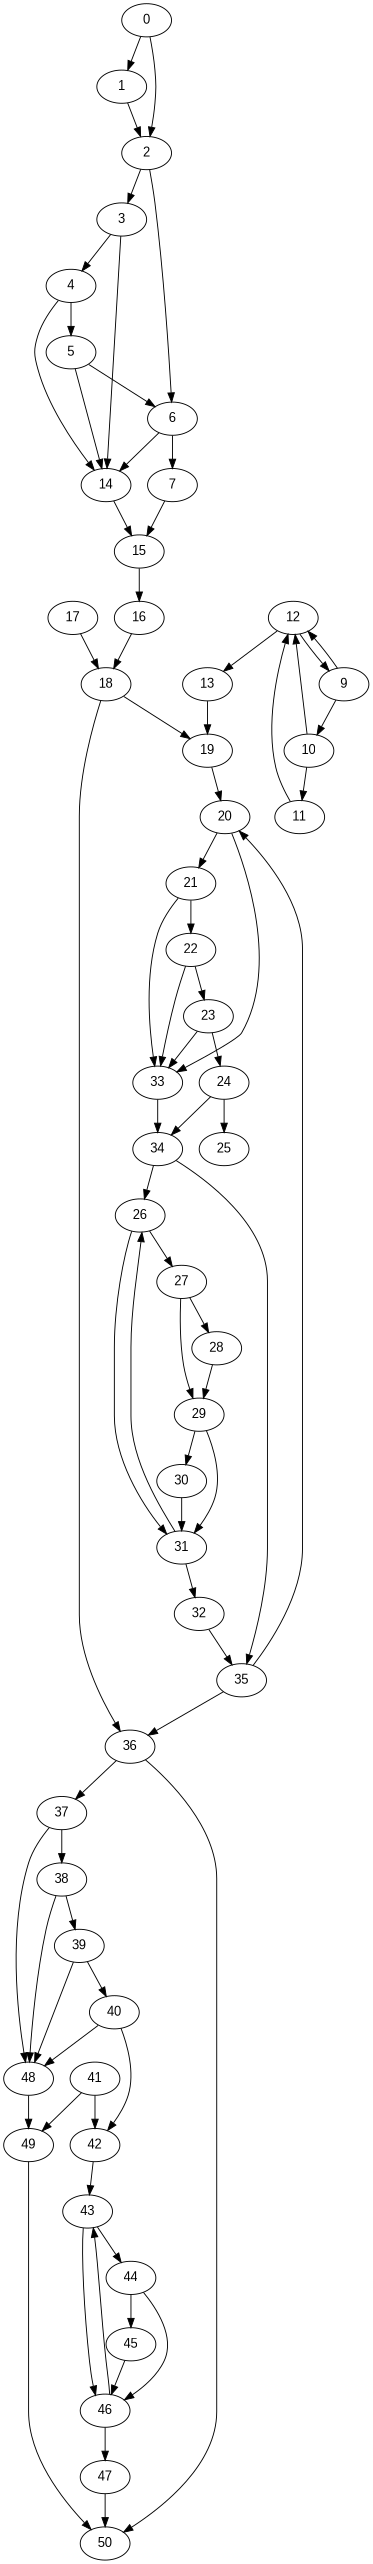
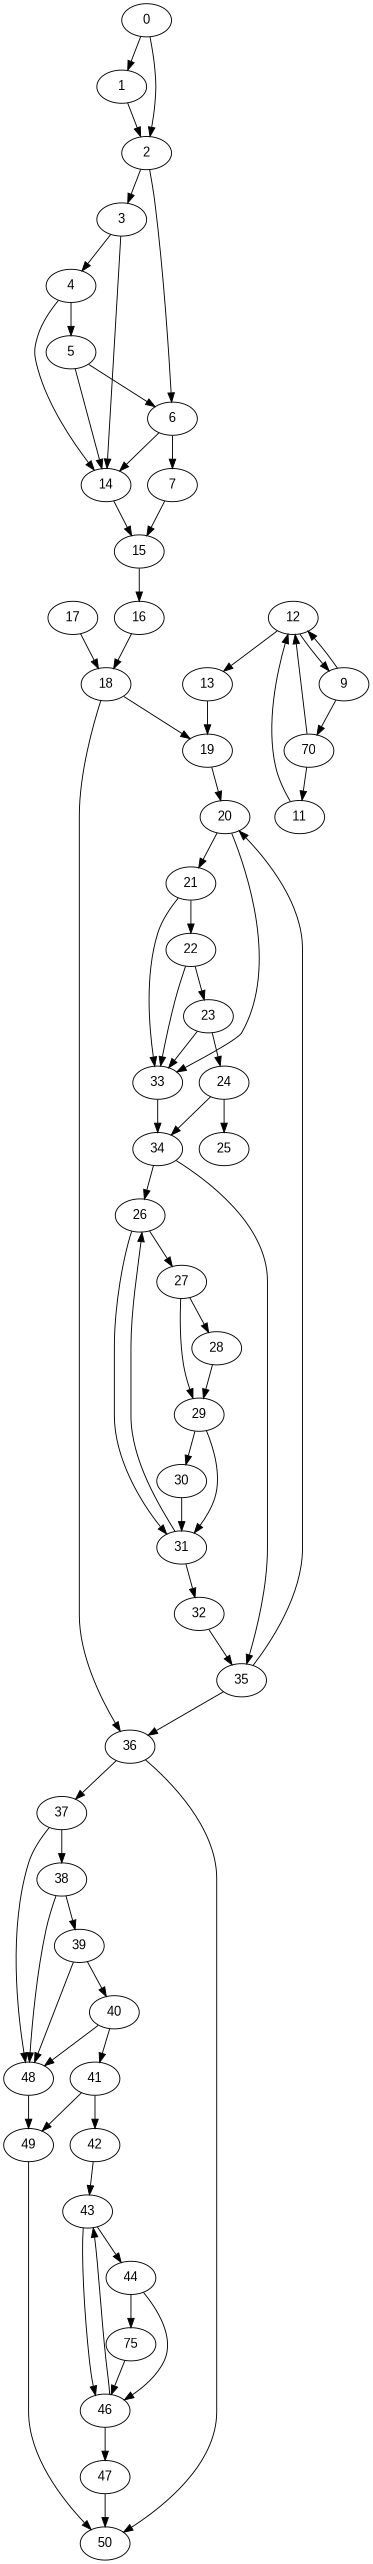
(309, 751) -> (309, 751)
(131, 2077) -> (106, 2041)
(131, 2344) -> (131, 2344)
